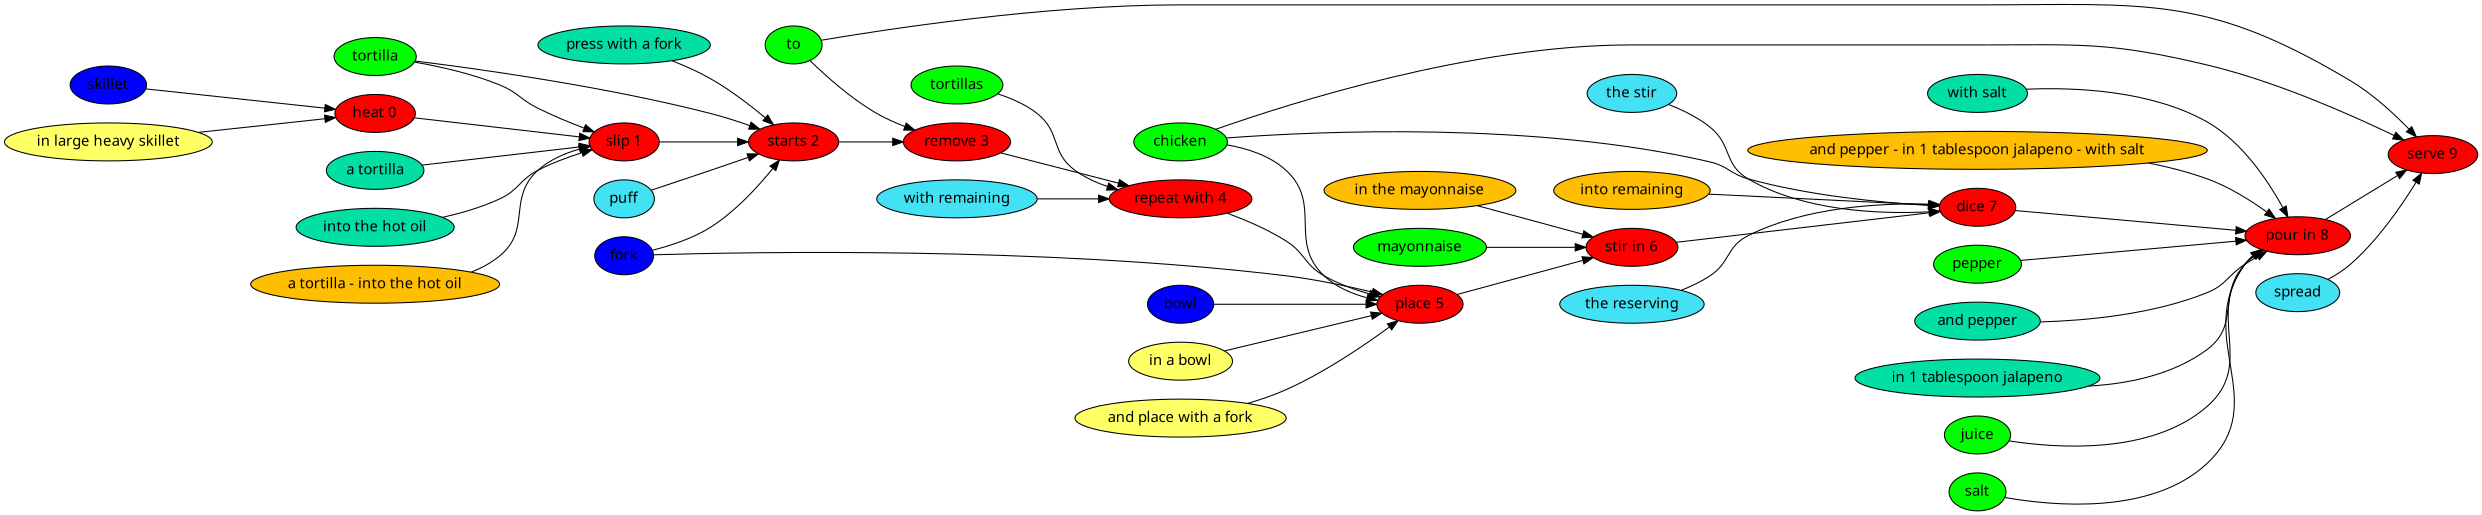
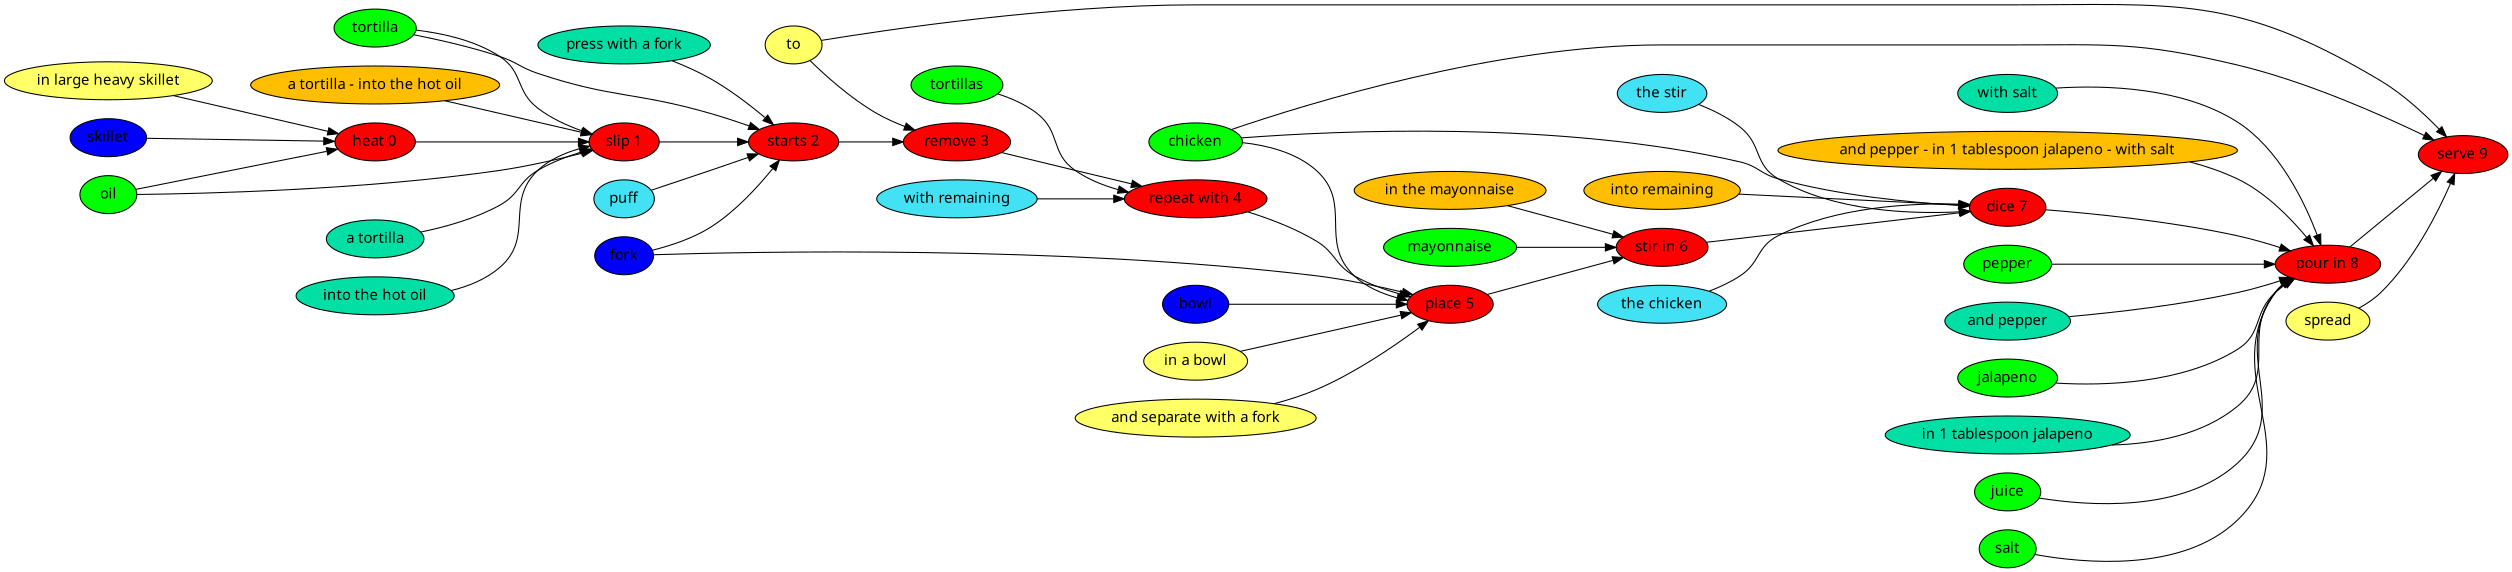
(794, 45) -> (794, 45)
none -> (108, 195)
(2298, 293) -> (2328, 321)
(1632, 304) -> (1662, 304)
none -> (2008, 378)
(1181, 418) -> (1196, 418)
